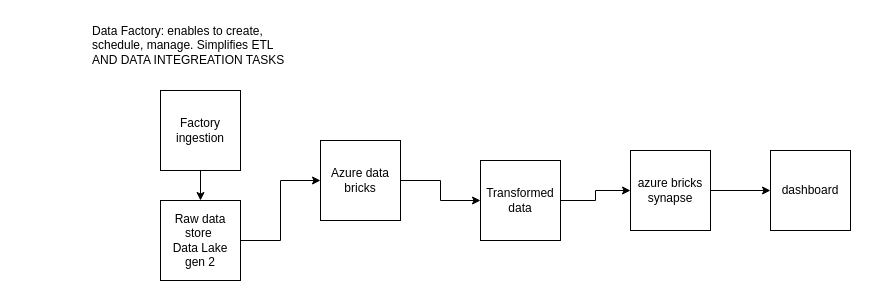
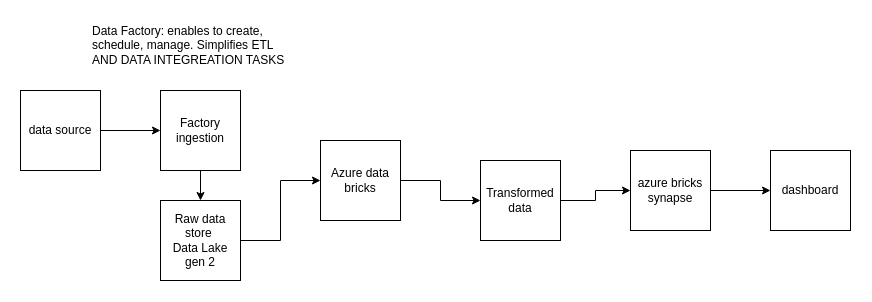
none -> (61, 131)
none -> (127, 131)
